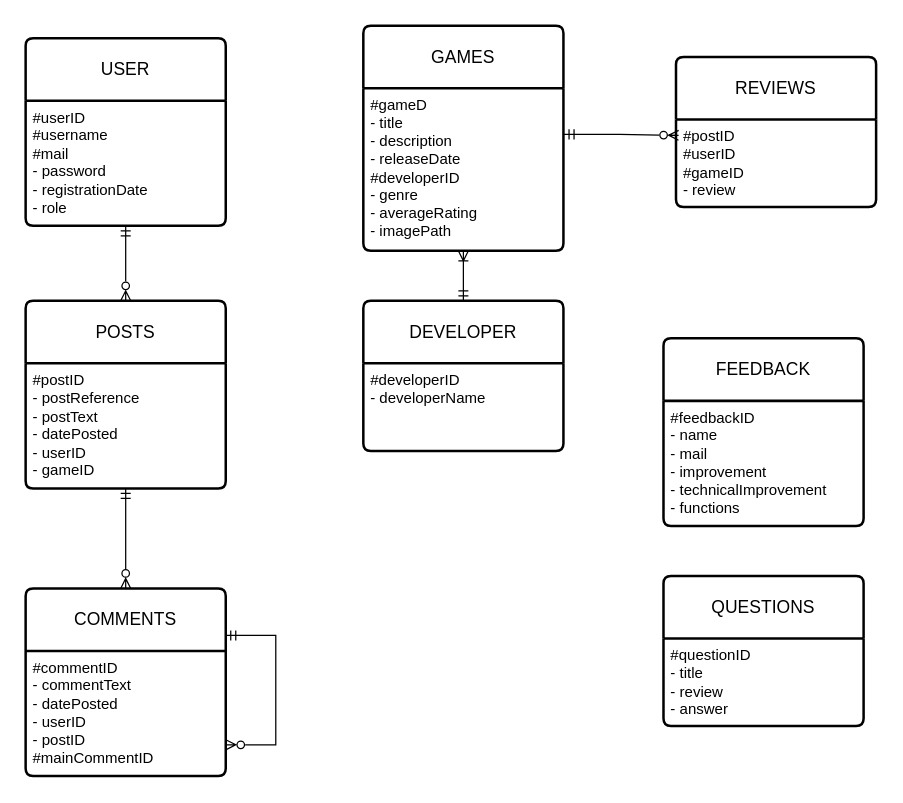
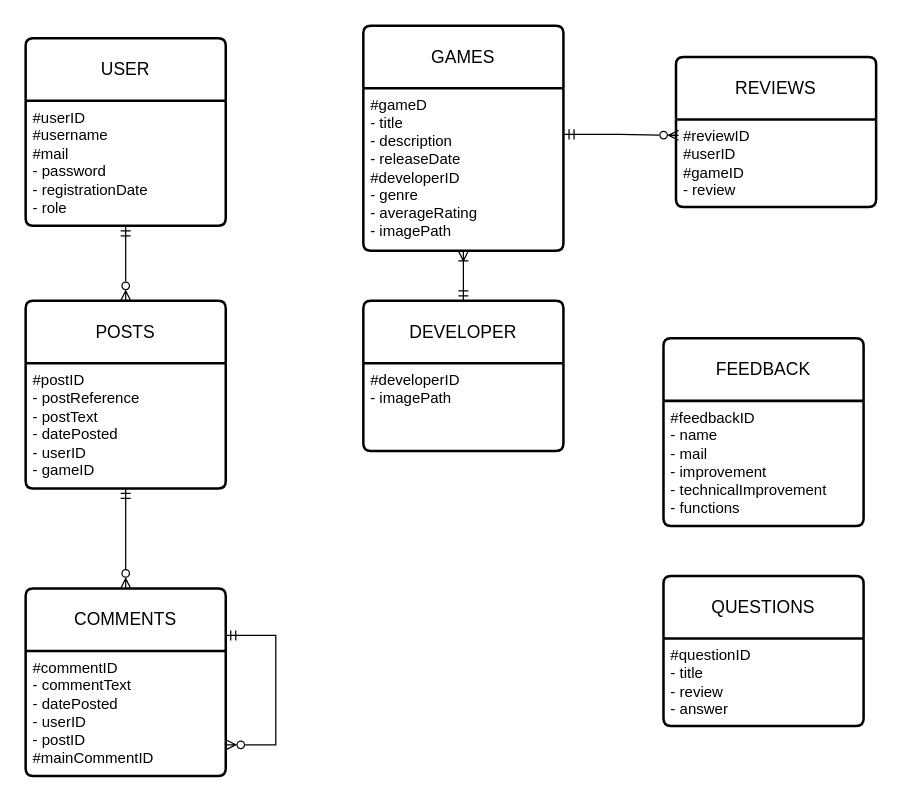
(713, 164) -> (719, 164)
(430, 390) -> (419, 390)
